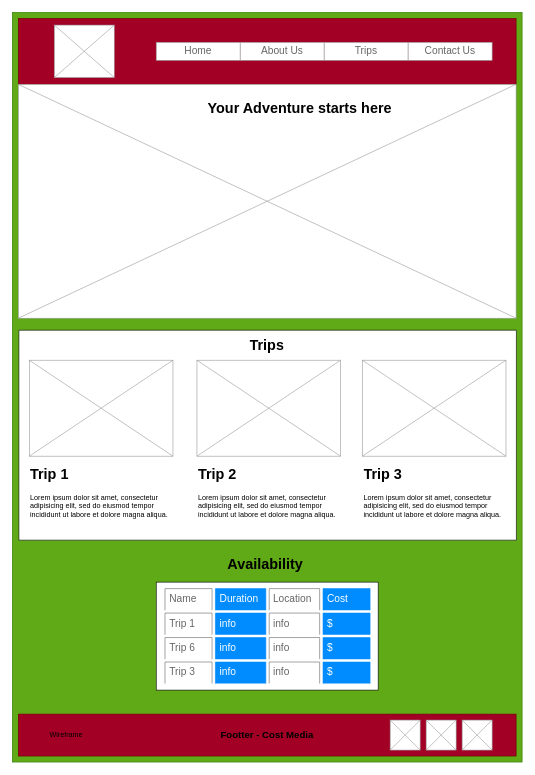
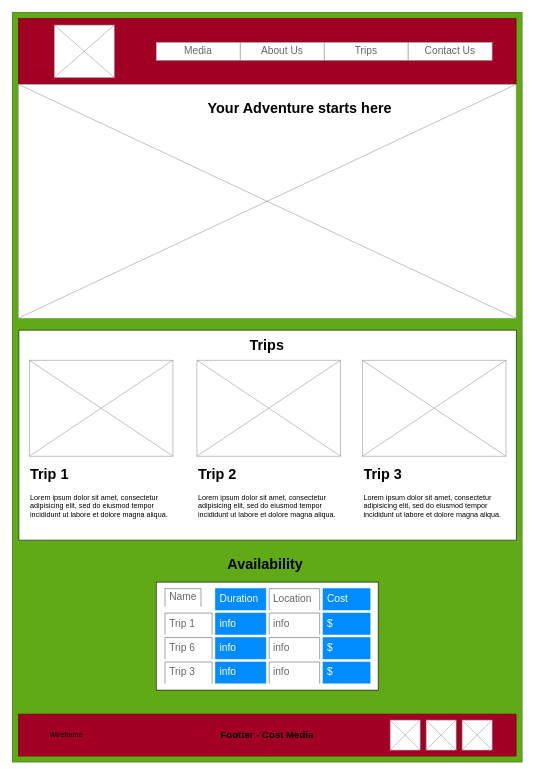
(198, 51) -> (198, 51)
(189, 600) -> (183, 598)
